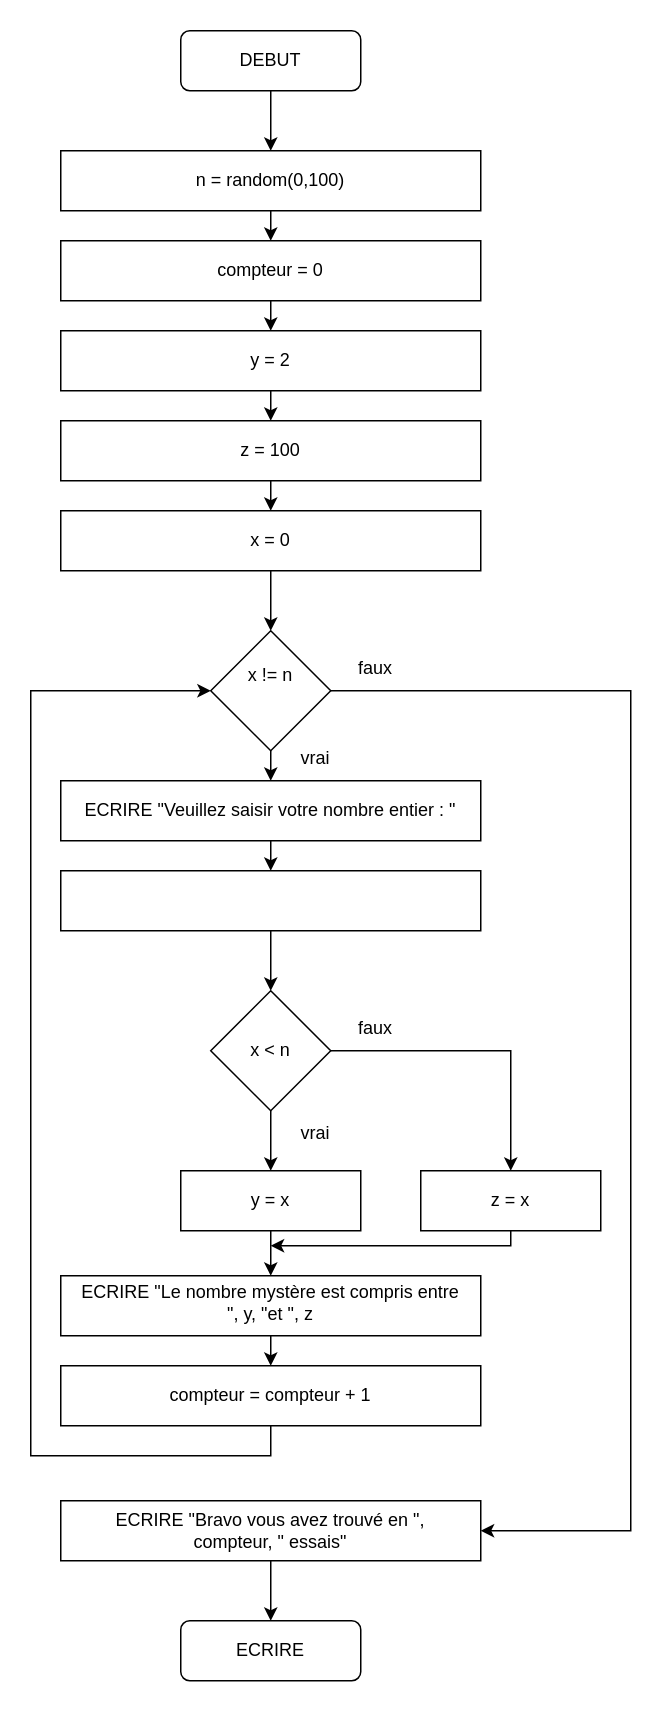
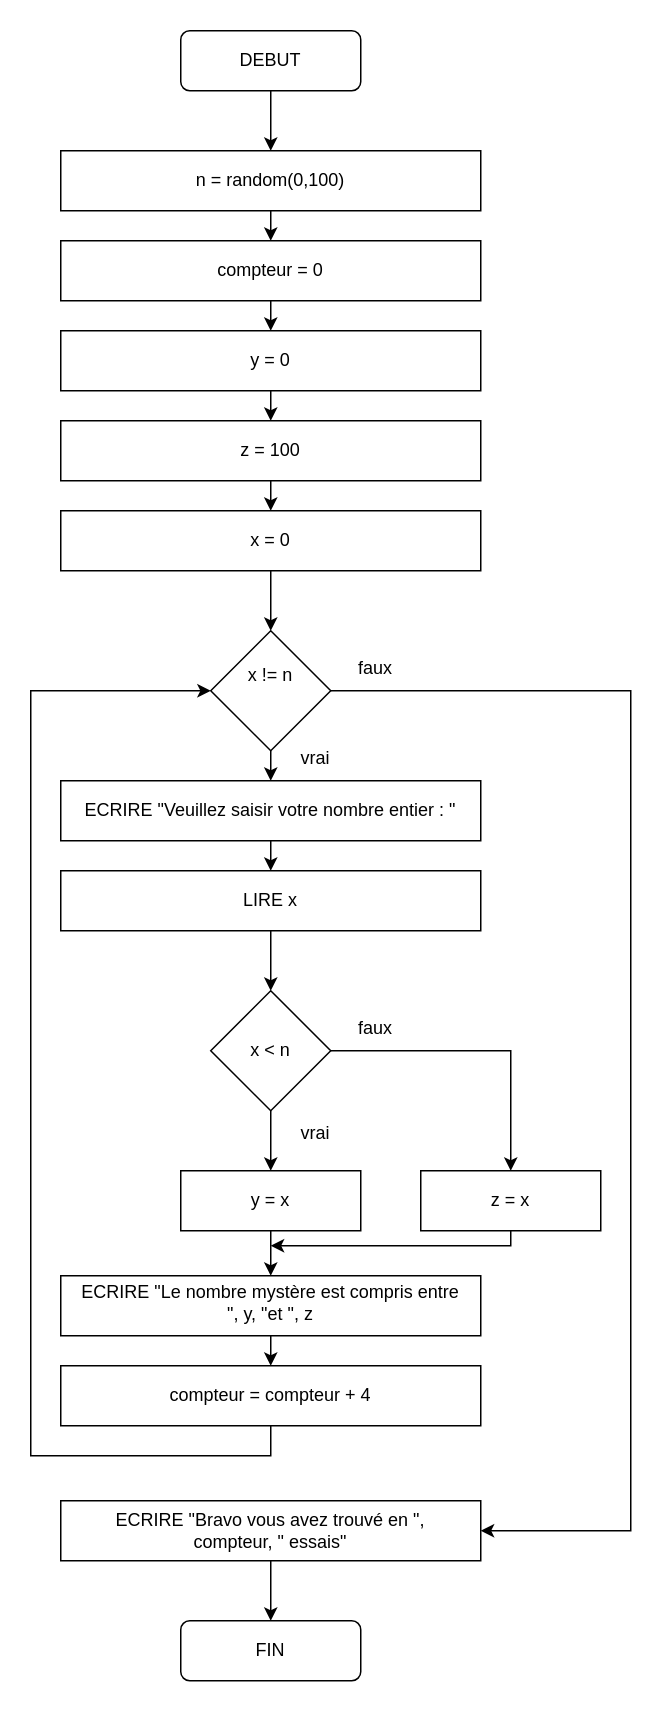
(271, 361) -> (271, 361)
none -> (271, 901)
(271, 1396) -> (271, 1396)
(271, 1651) -> (271, 1651)
